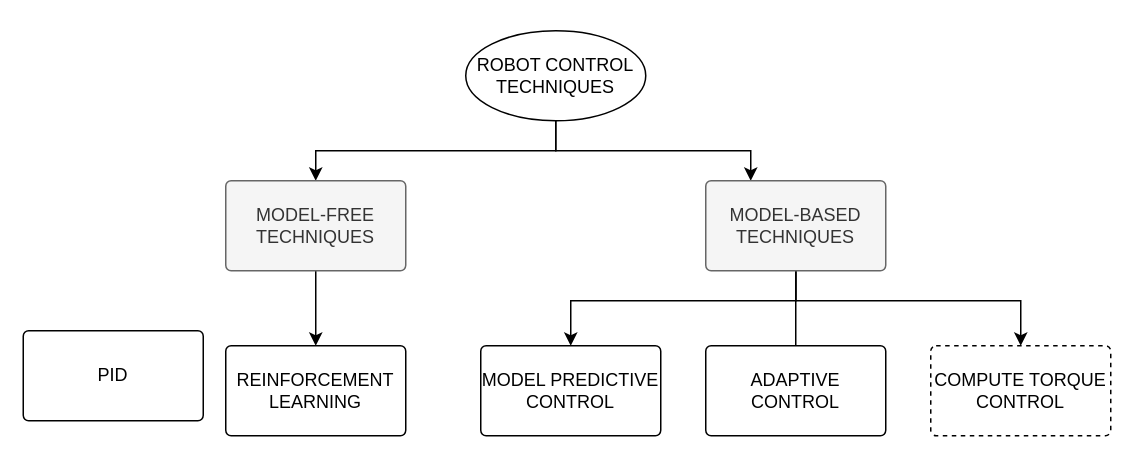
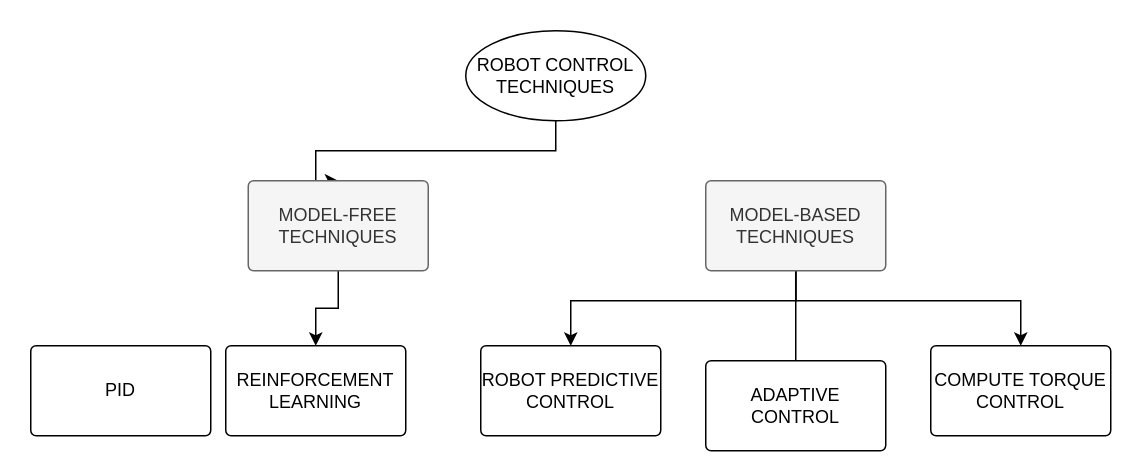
(663, 151) -> none
(316, 226) -> (338, 226)
(113, 376) -> (121, 391)
(571, 391) -> (571, 391)
(796, 391) -> (796, 406)
(1021, 391) -> (1021, 391)
